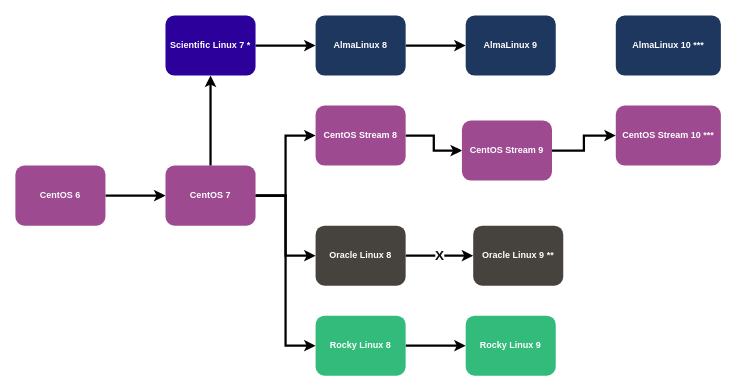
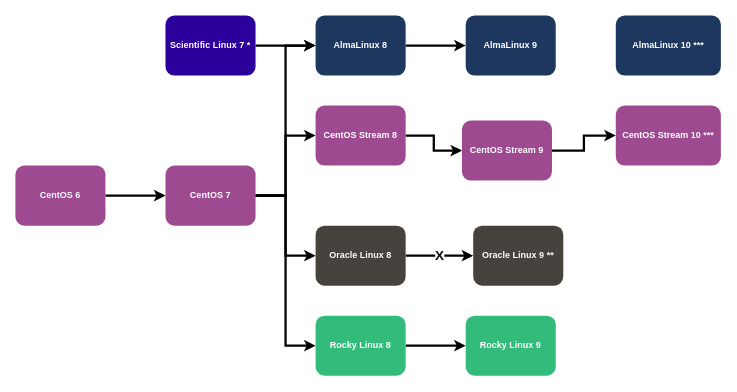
(210, 124) -> (285, 90)
